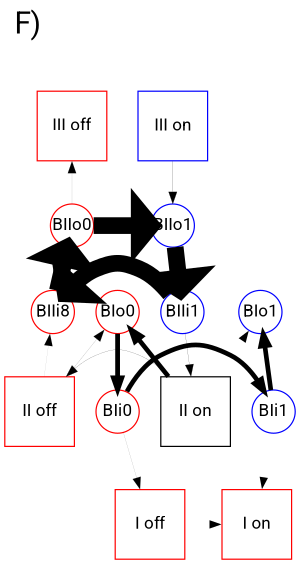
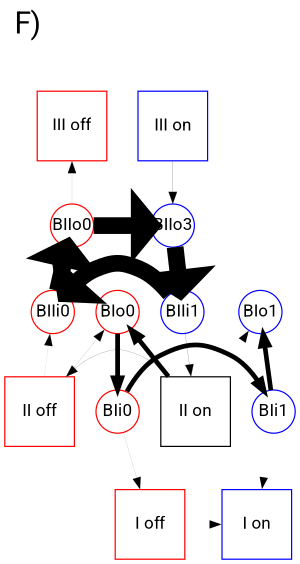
(173, 226) -> (173, 226)
(53, 312) -> (53, 312)
(257, 524) -> (257, 524)
